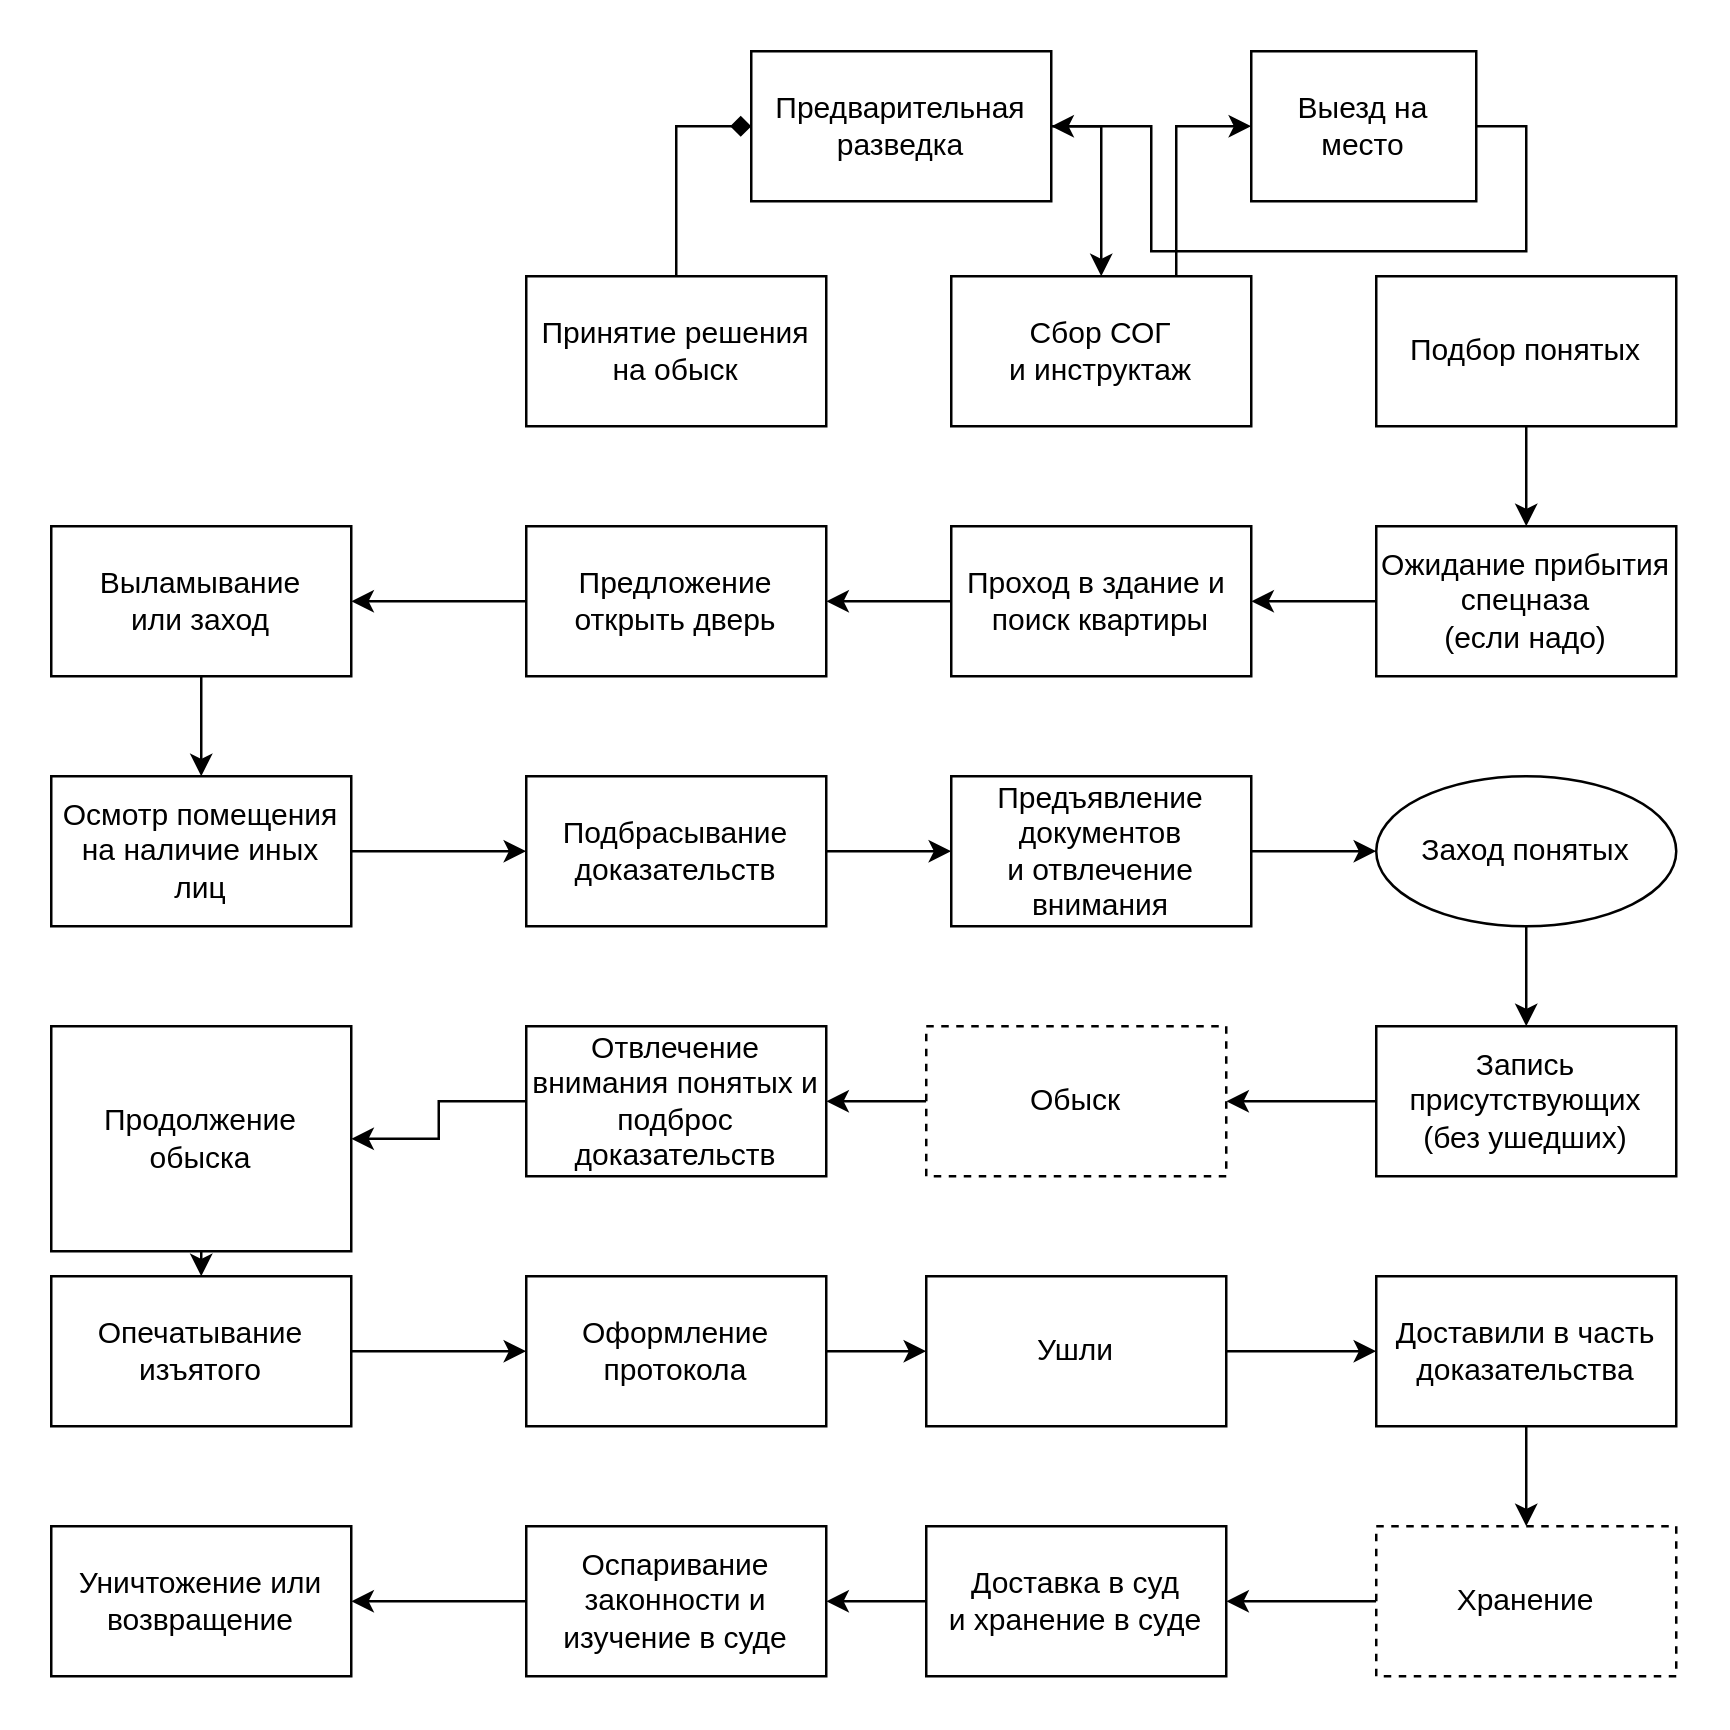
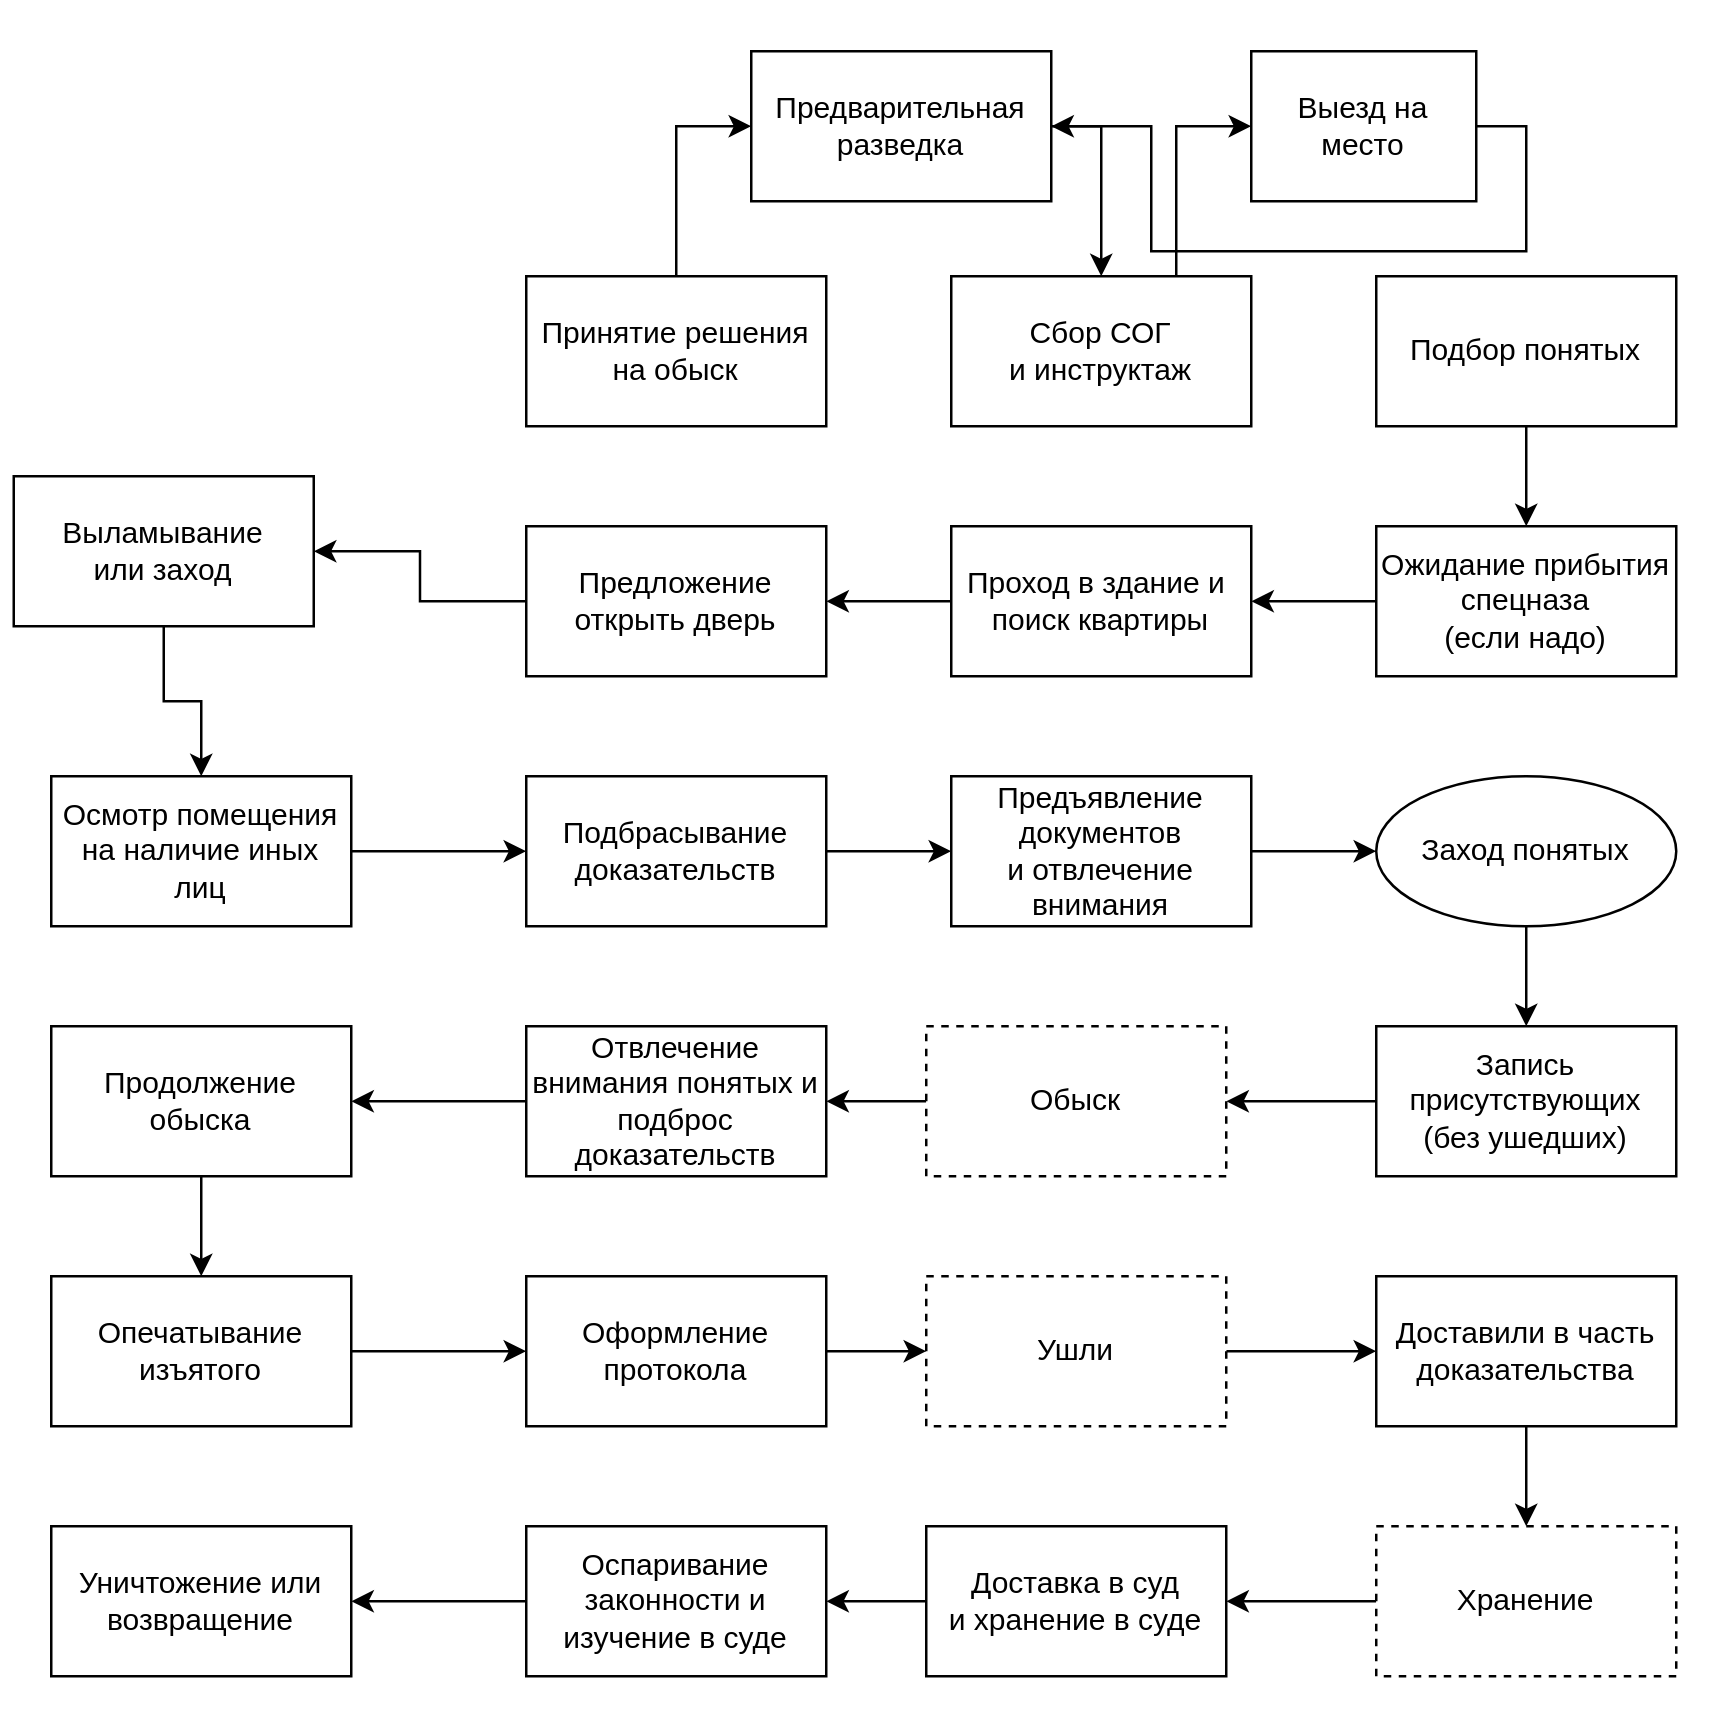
(731, 126) -> (732, 126)
(201, 601) -> (164, 551)
(201, 1139) -> (201, 1101)
(1076, 1351) -> (1076, 1351)
